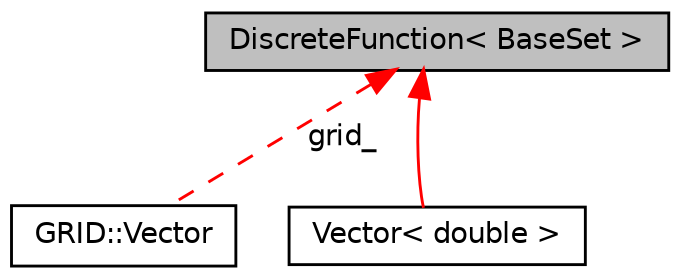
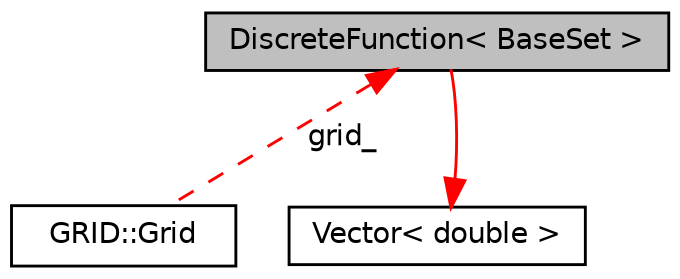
(418, 153) -> (456, 124)
(124, 236) -> (124, 236)
